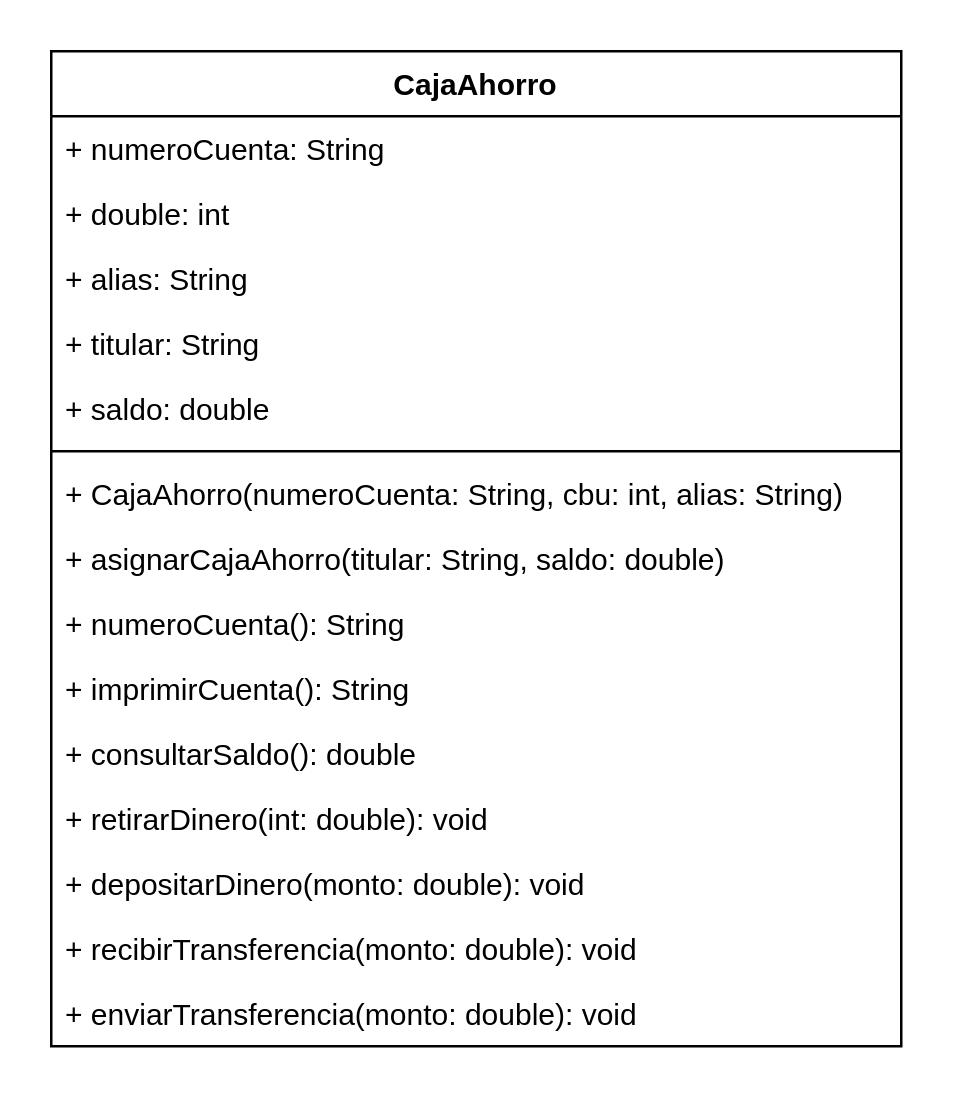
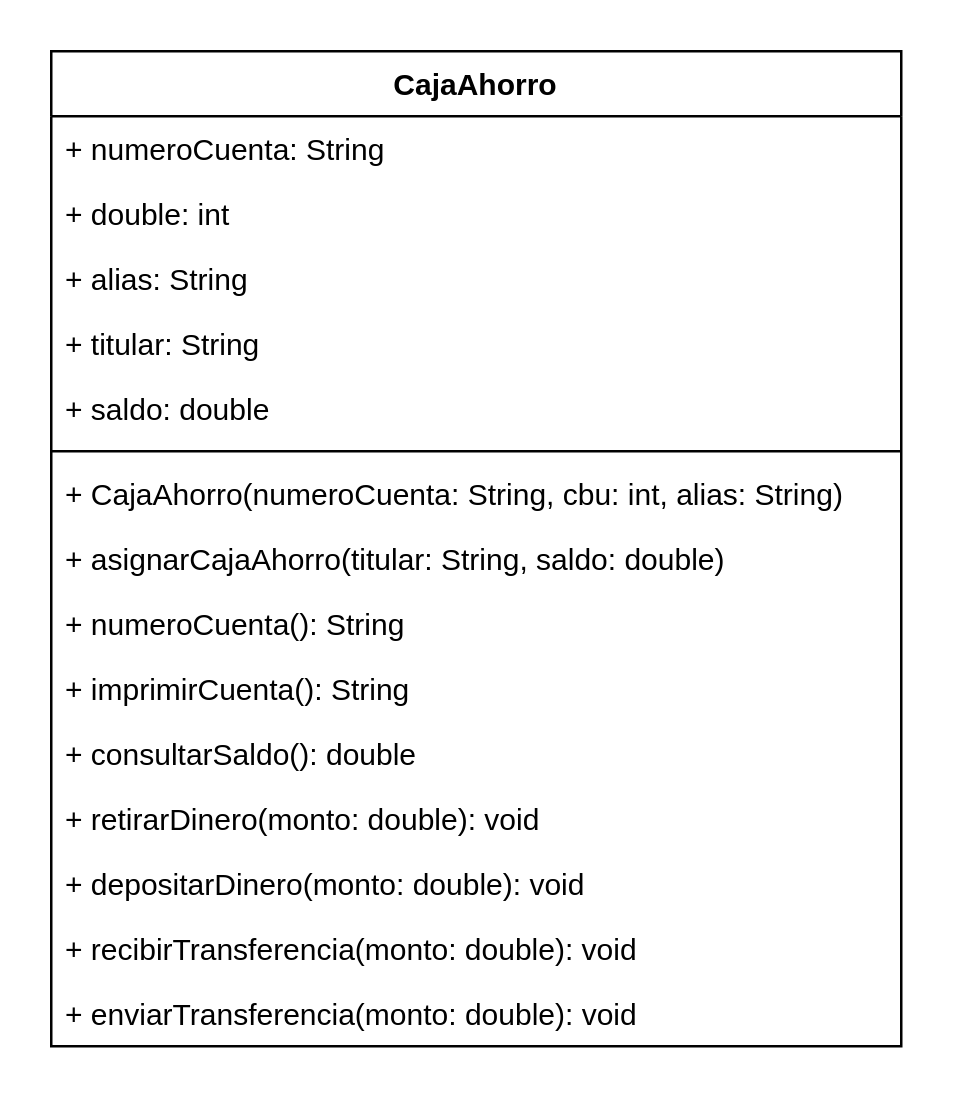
(312, 820) -> (332, 820)
